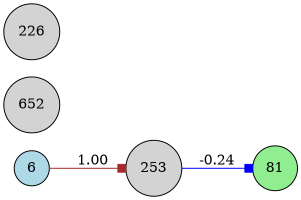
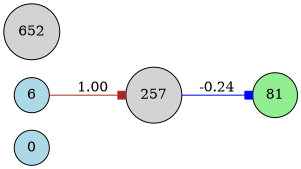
(32, 32) -> none
none -> (32, 148)
(154, 168) -> (154, 95)
